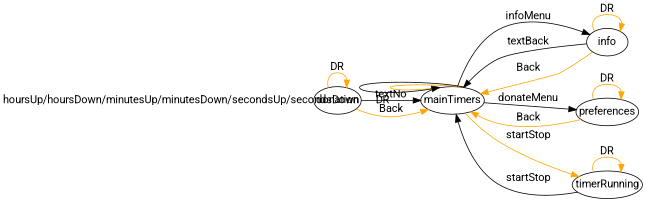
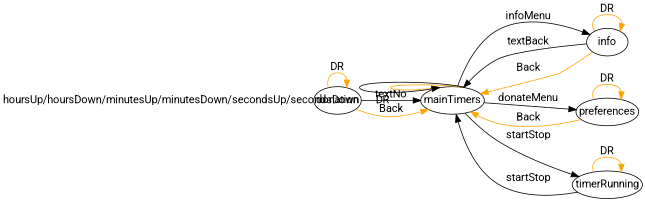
(514, 150) -> (514, 150)
